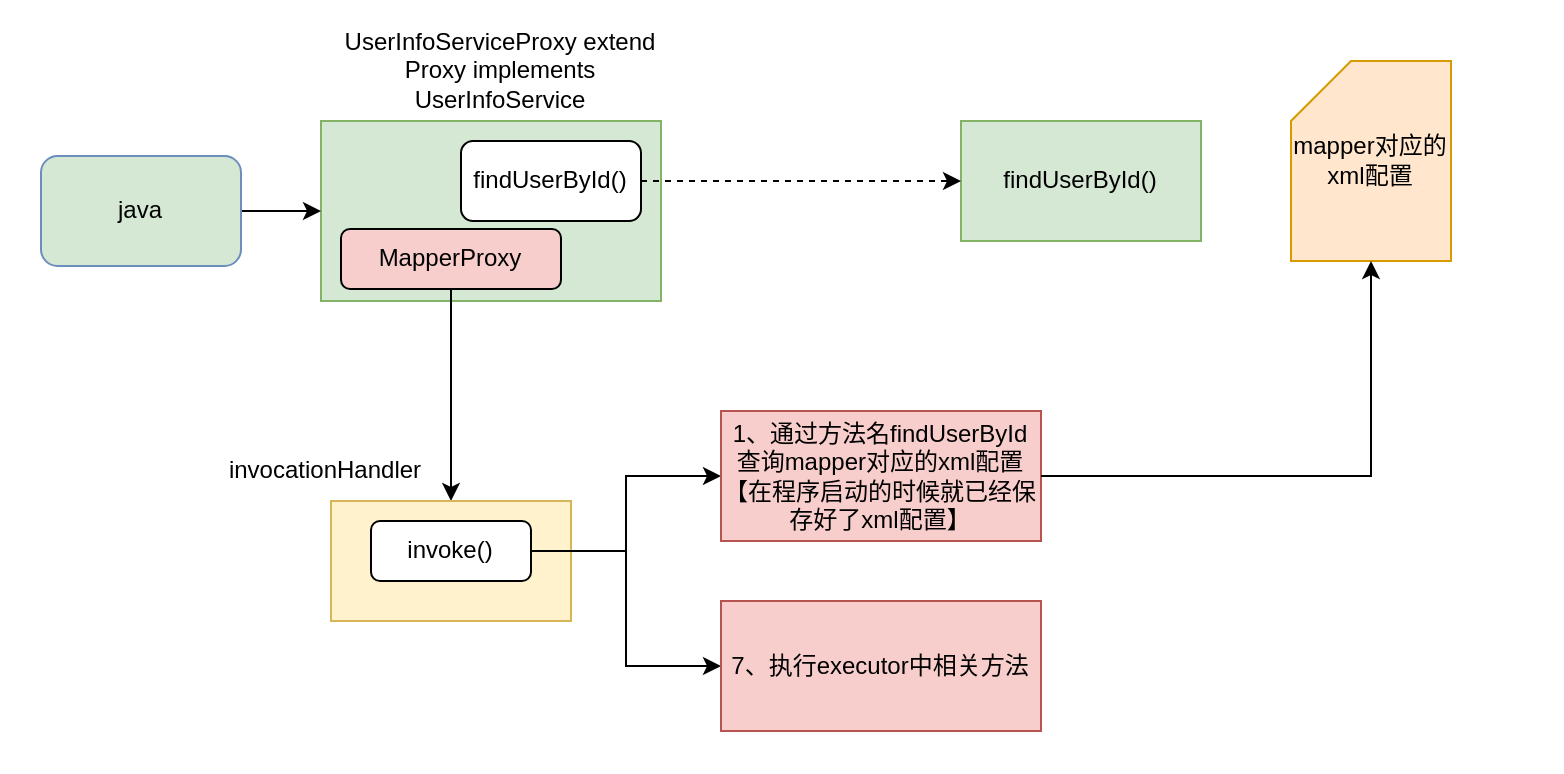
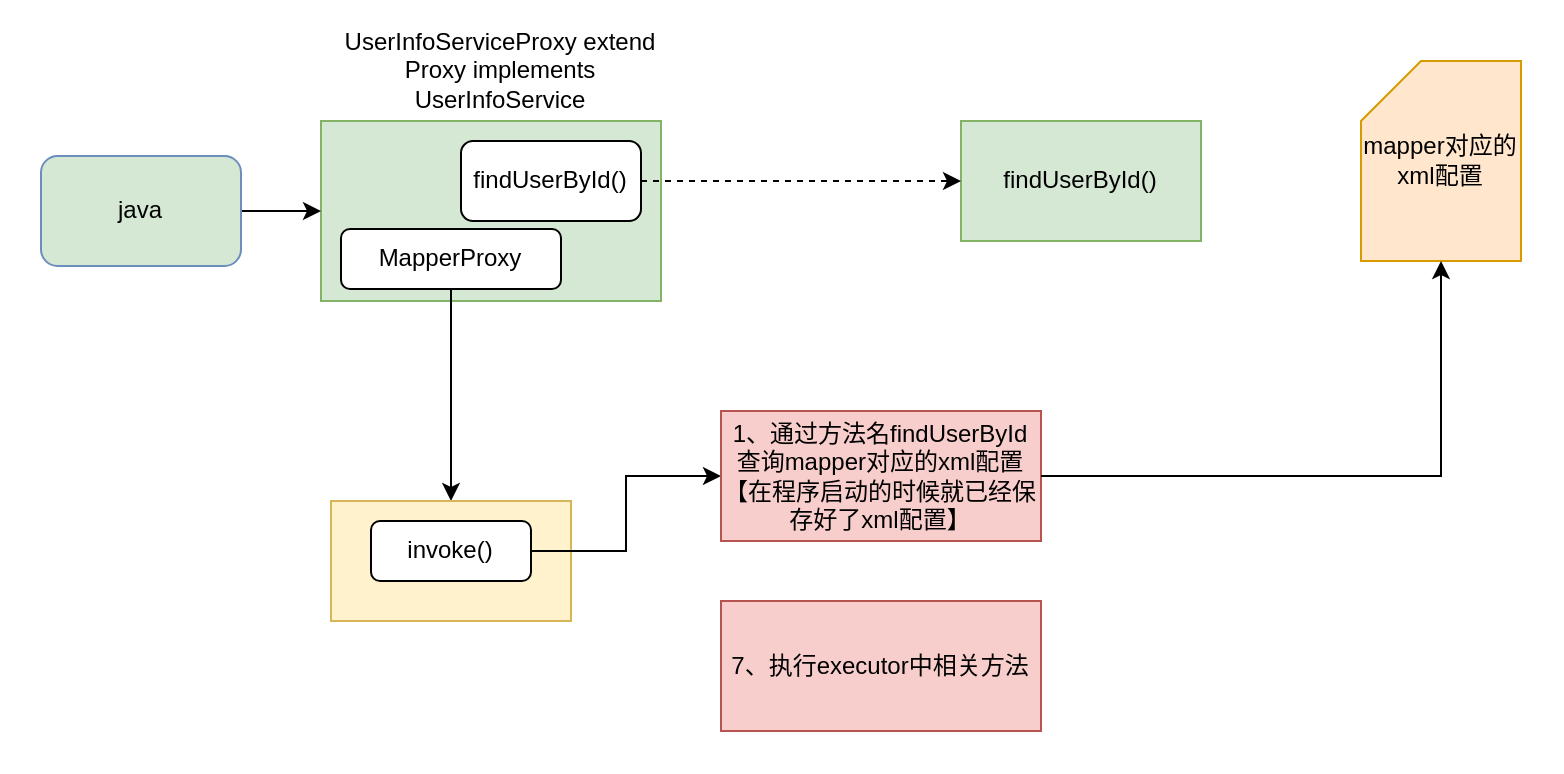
(1371, 161) -> (1441, 161)
(451, 259) -> (451, 259)
(326, 471) -> none
(626, 651) -> none
